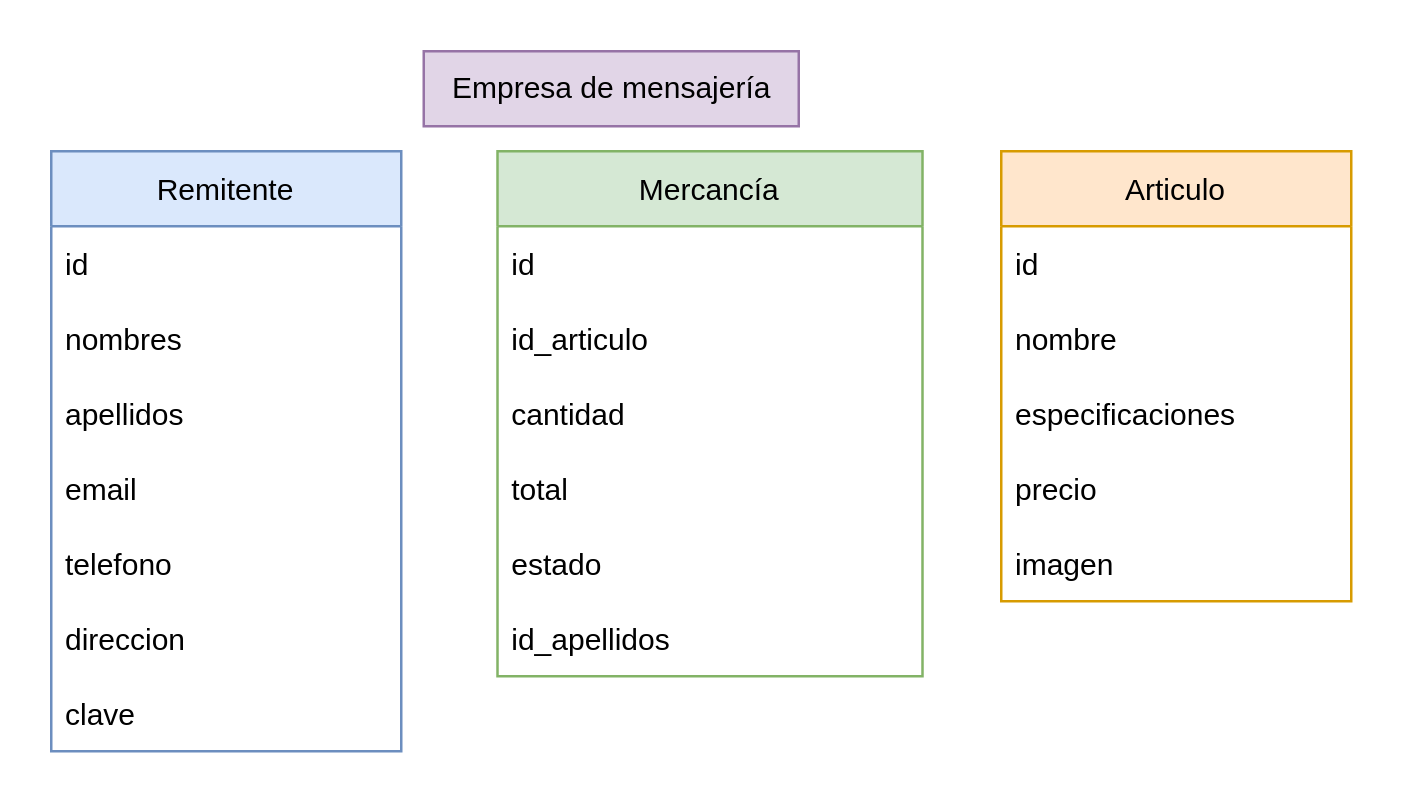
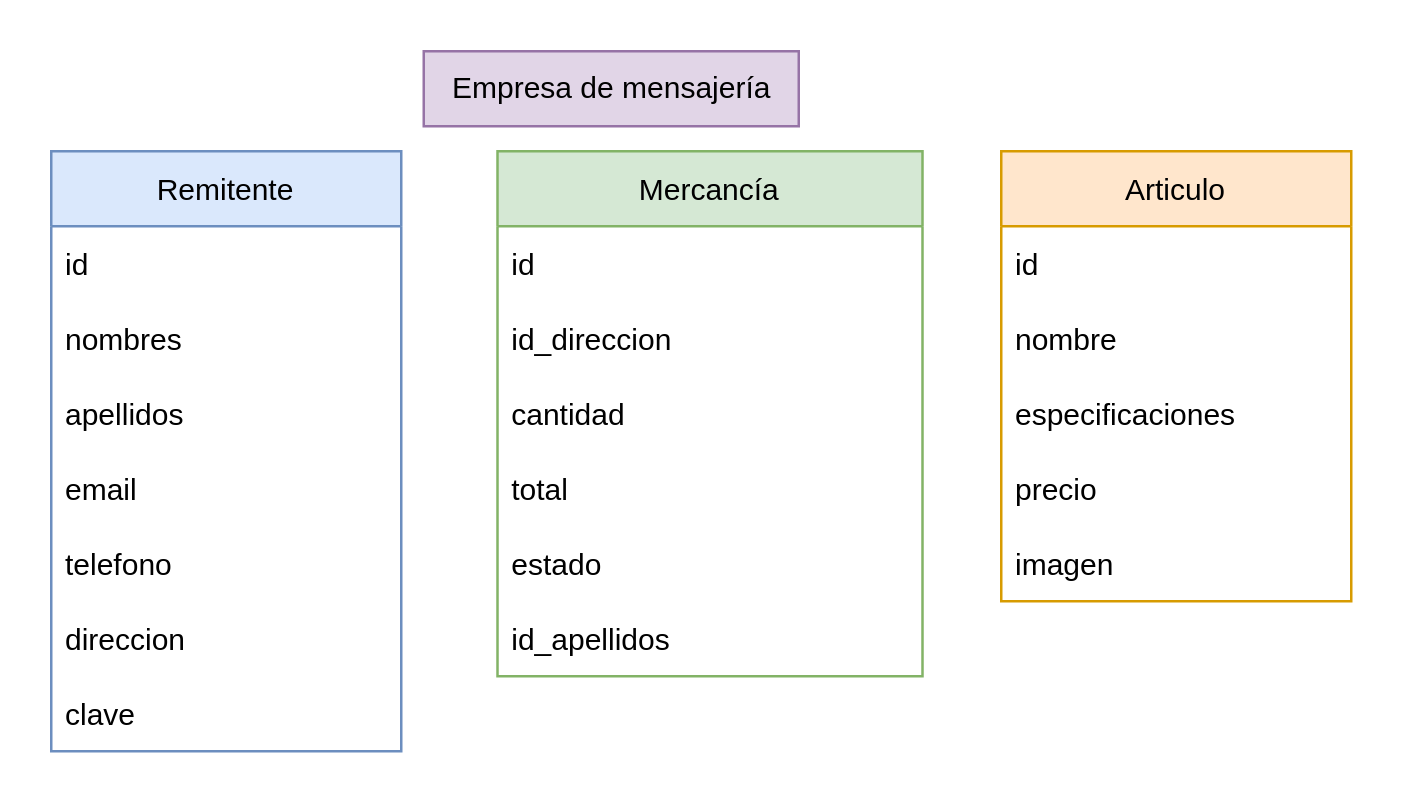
(592, 340) -> (600, 340)
